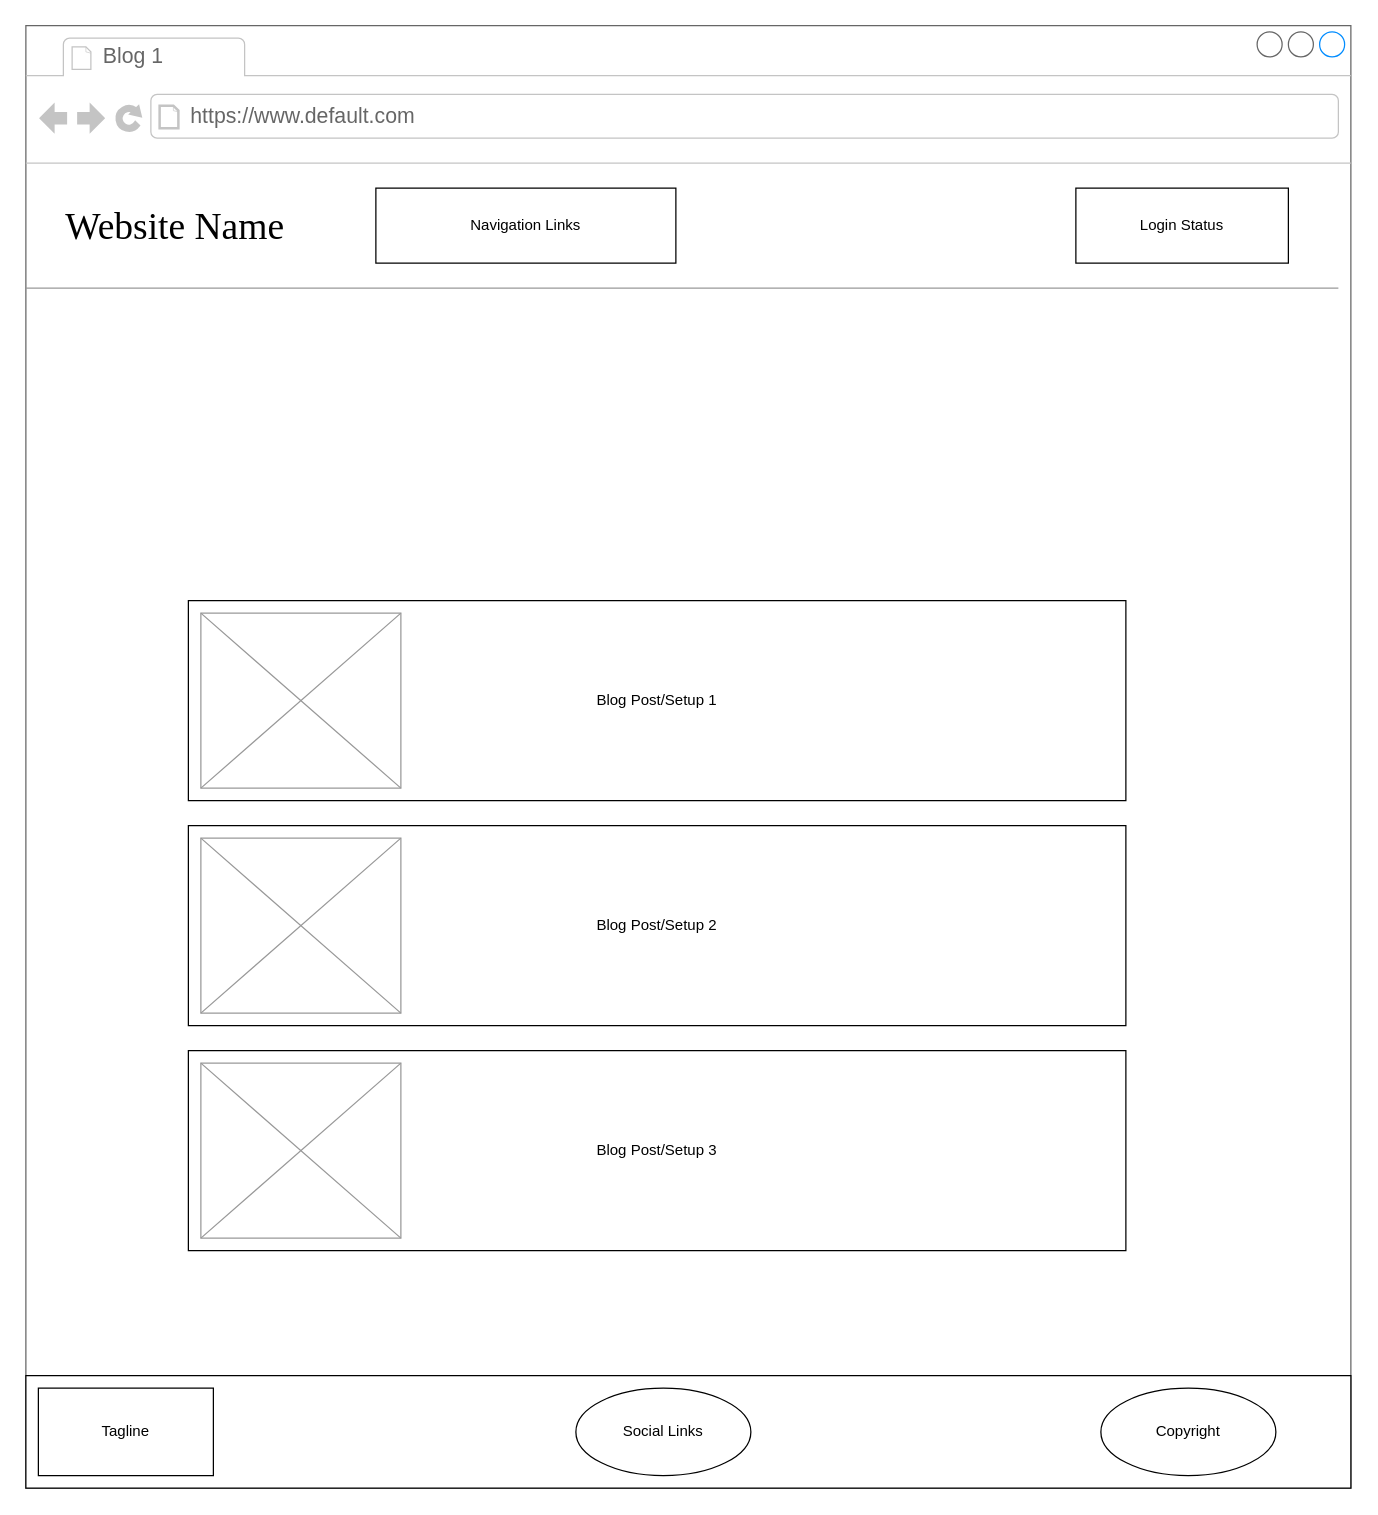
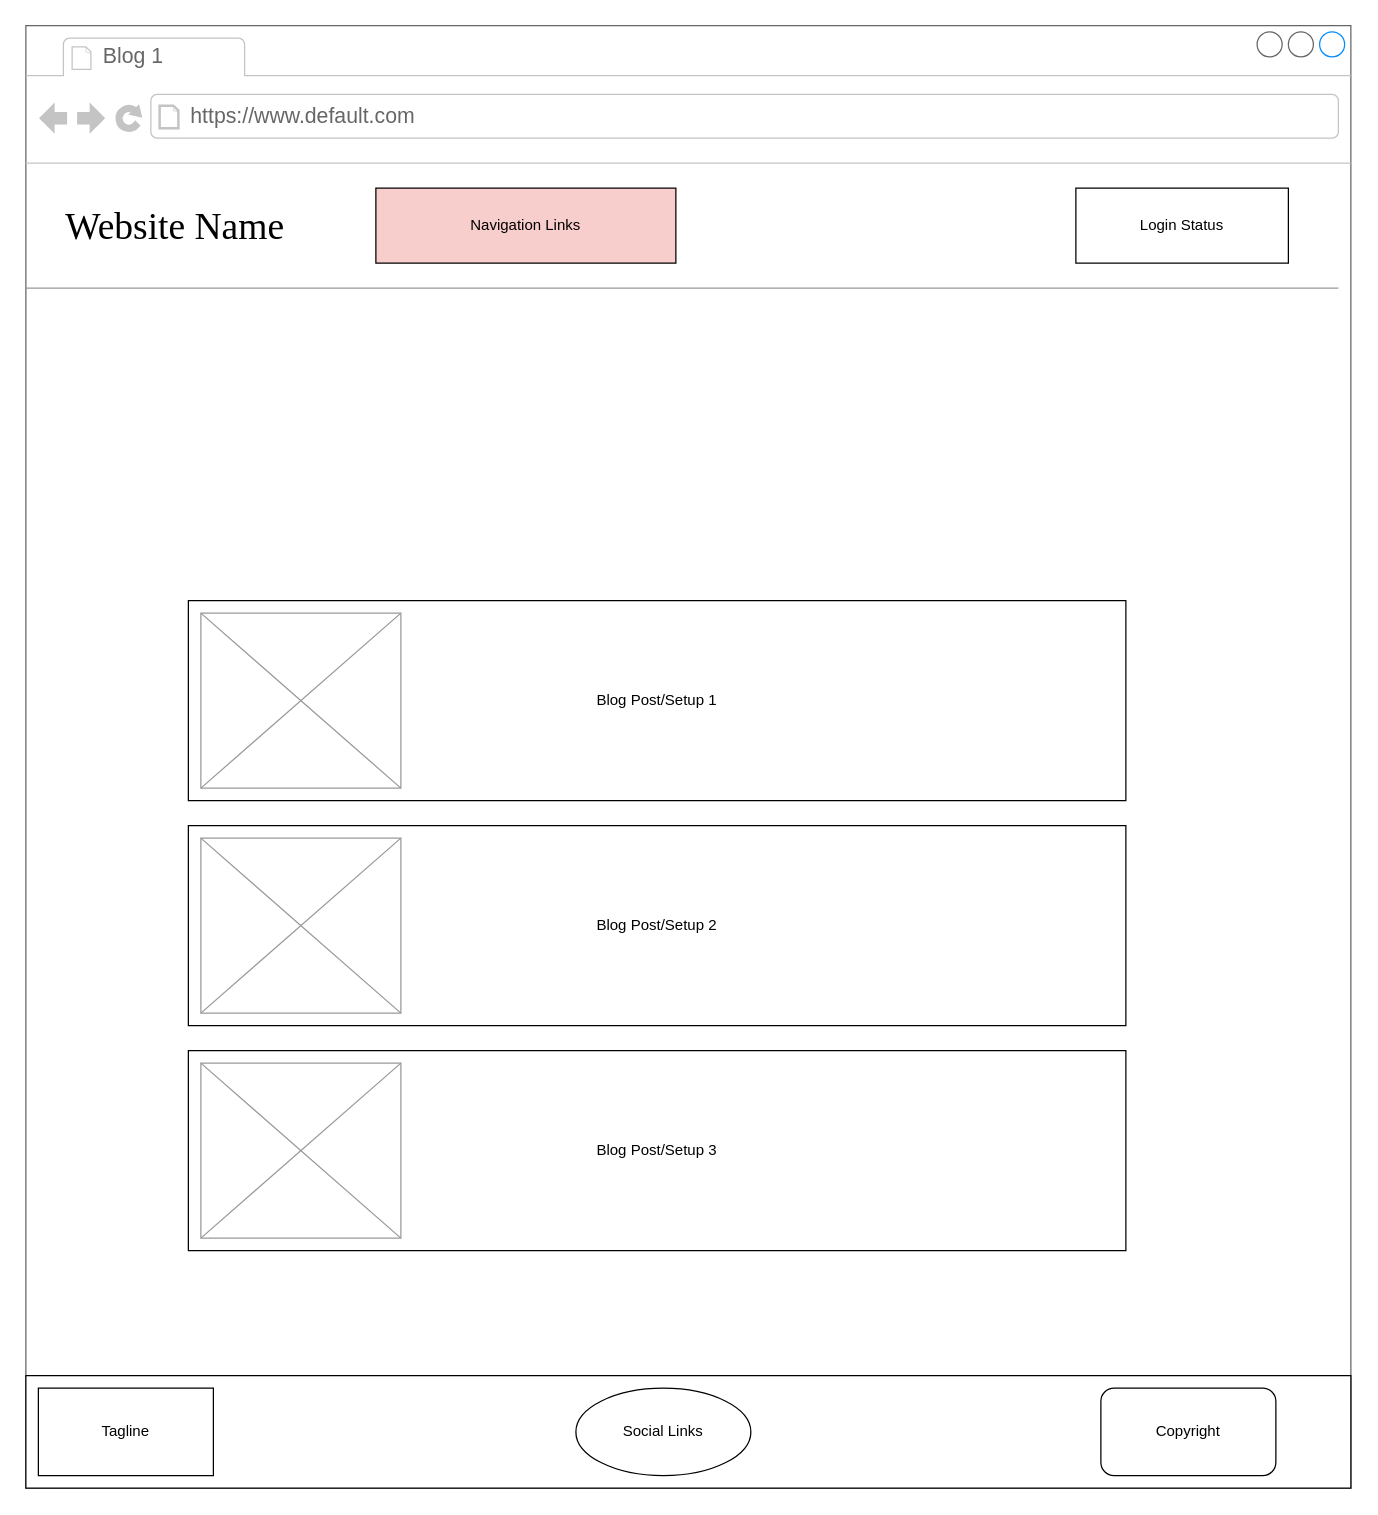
(526, 226) -> (526, 226)
(1188, 1432) -> (1188, 1432)
